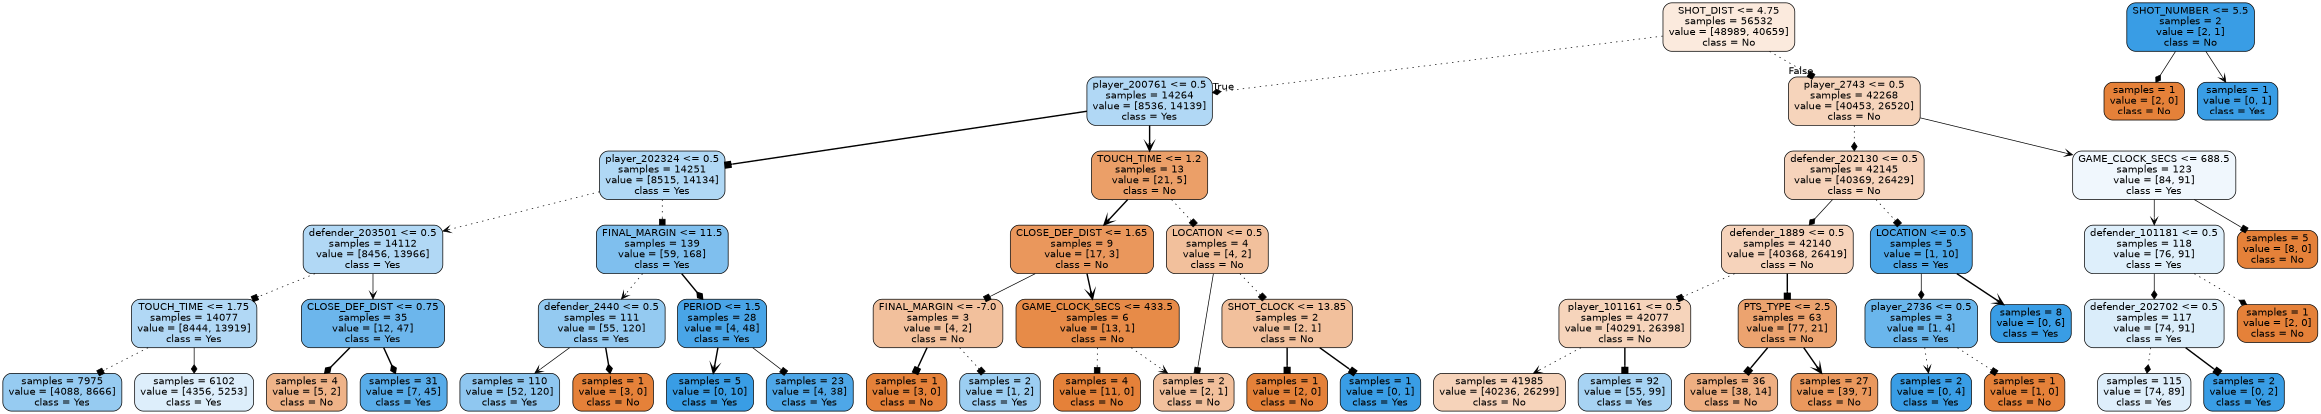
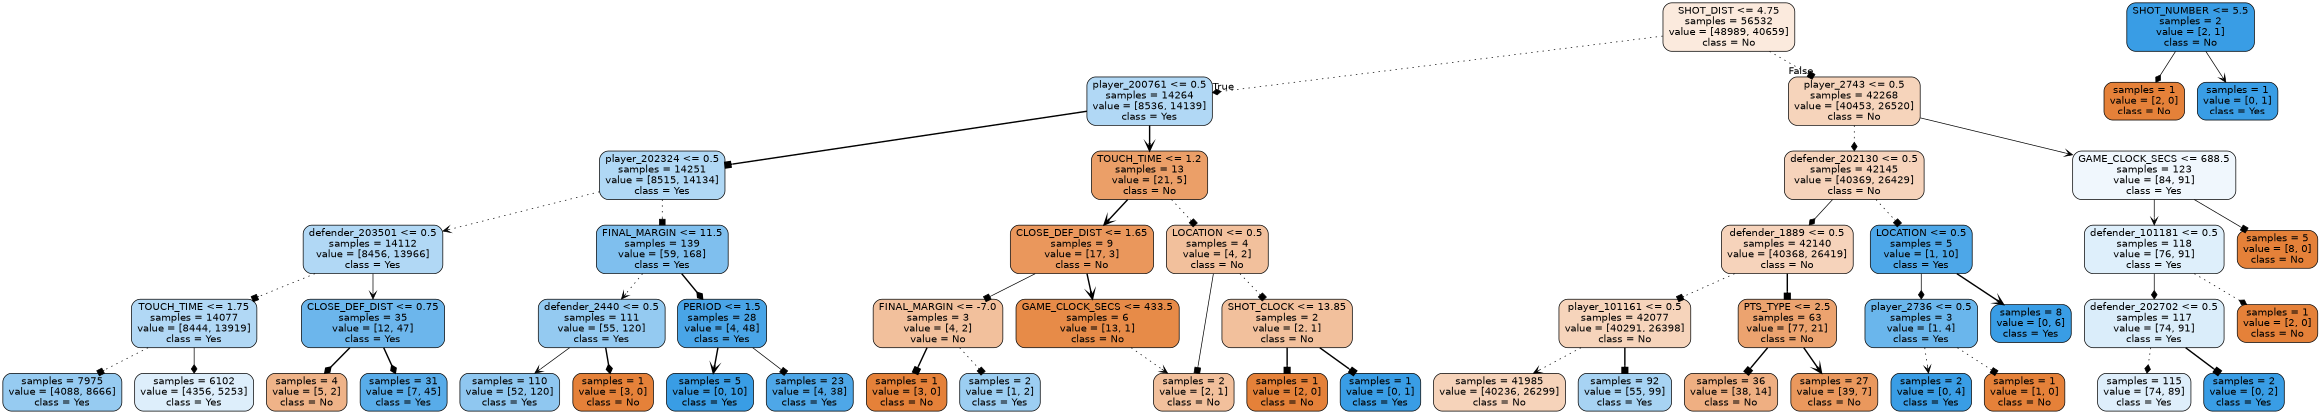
(938, 323) -> (938, 323)
(1097, 392) -> none
